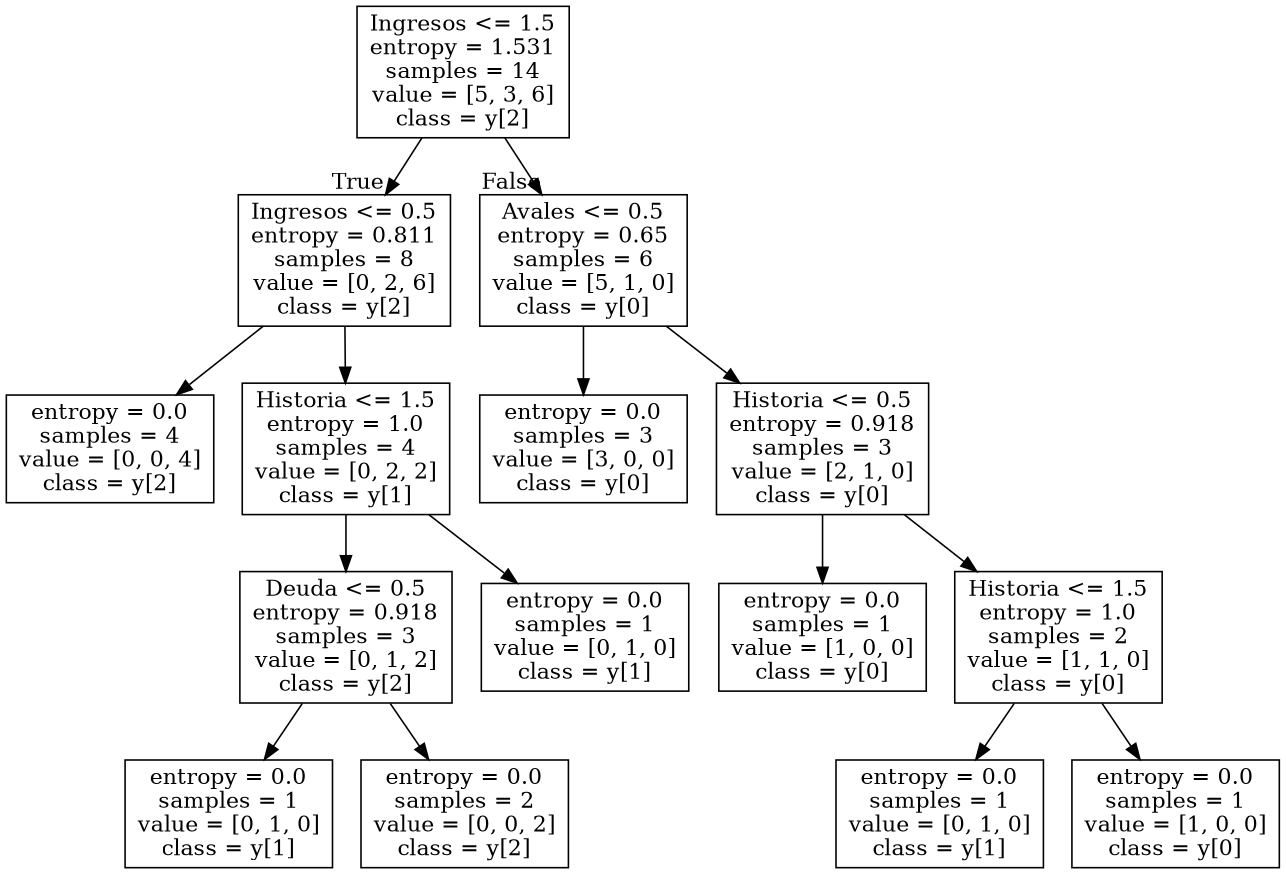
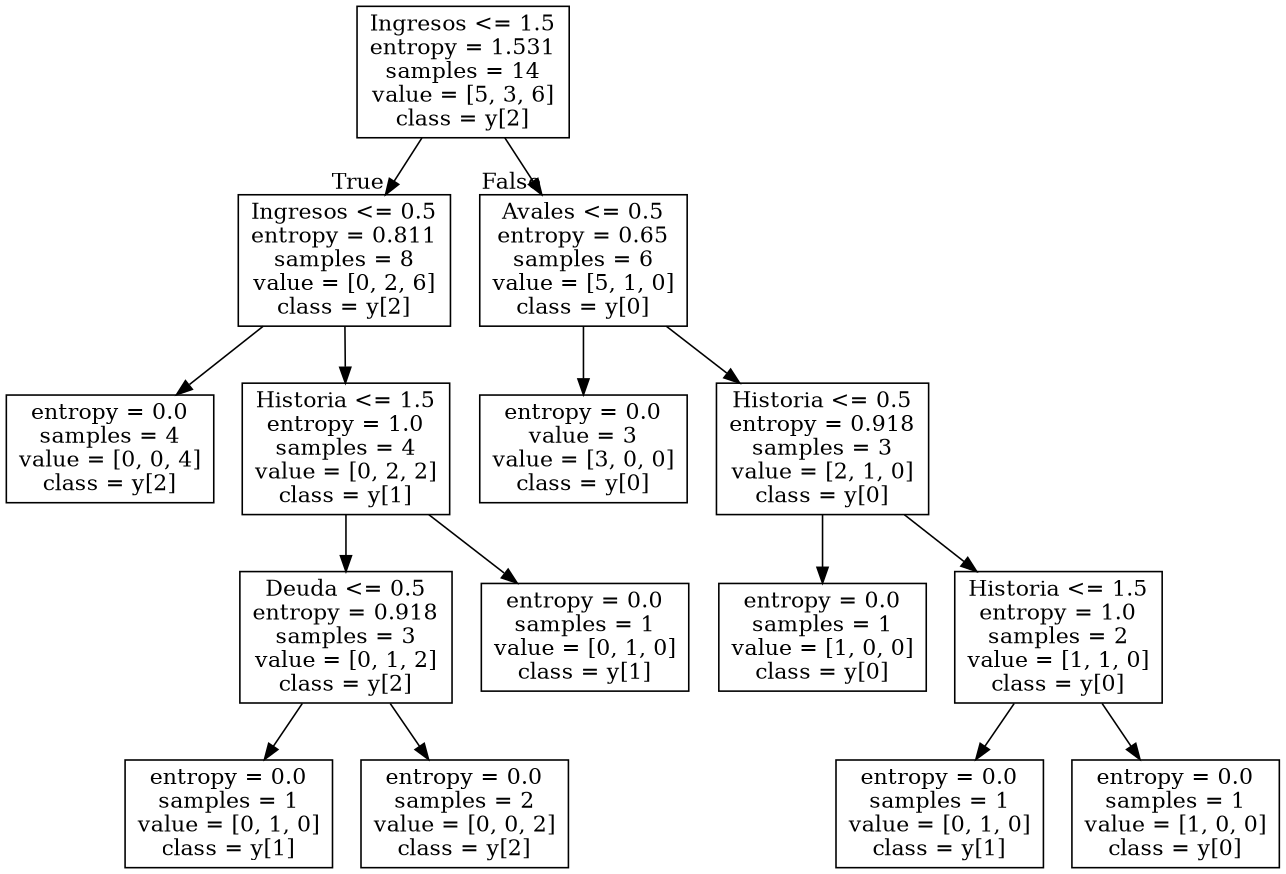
(583, 449) -> (583, 449)
